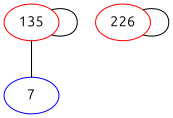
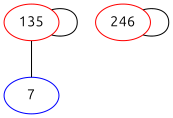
(123, 22) -> (123, 22)
